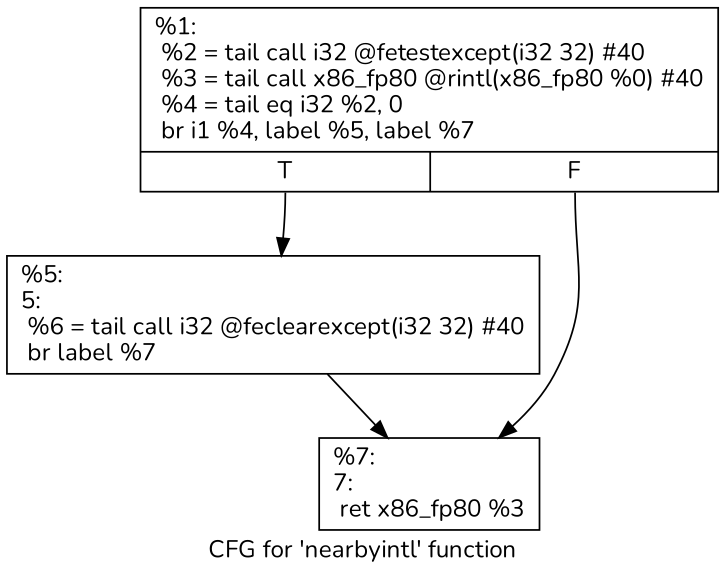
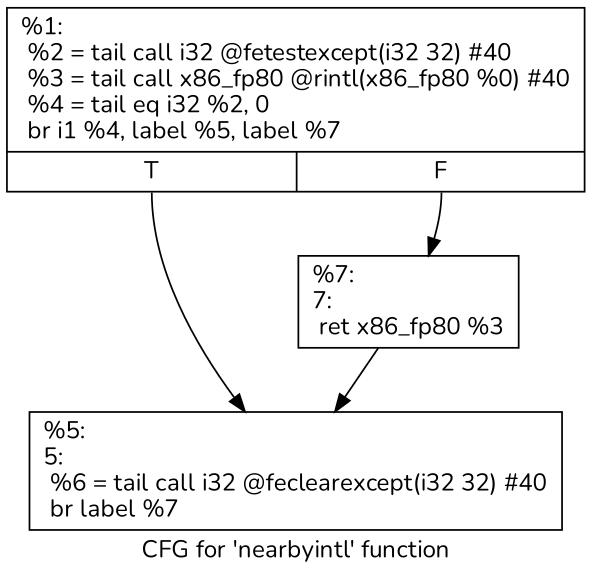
(351, 400) -> (362, 373)
